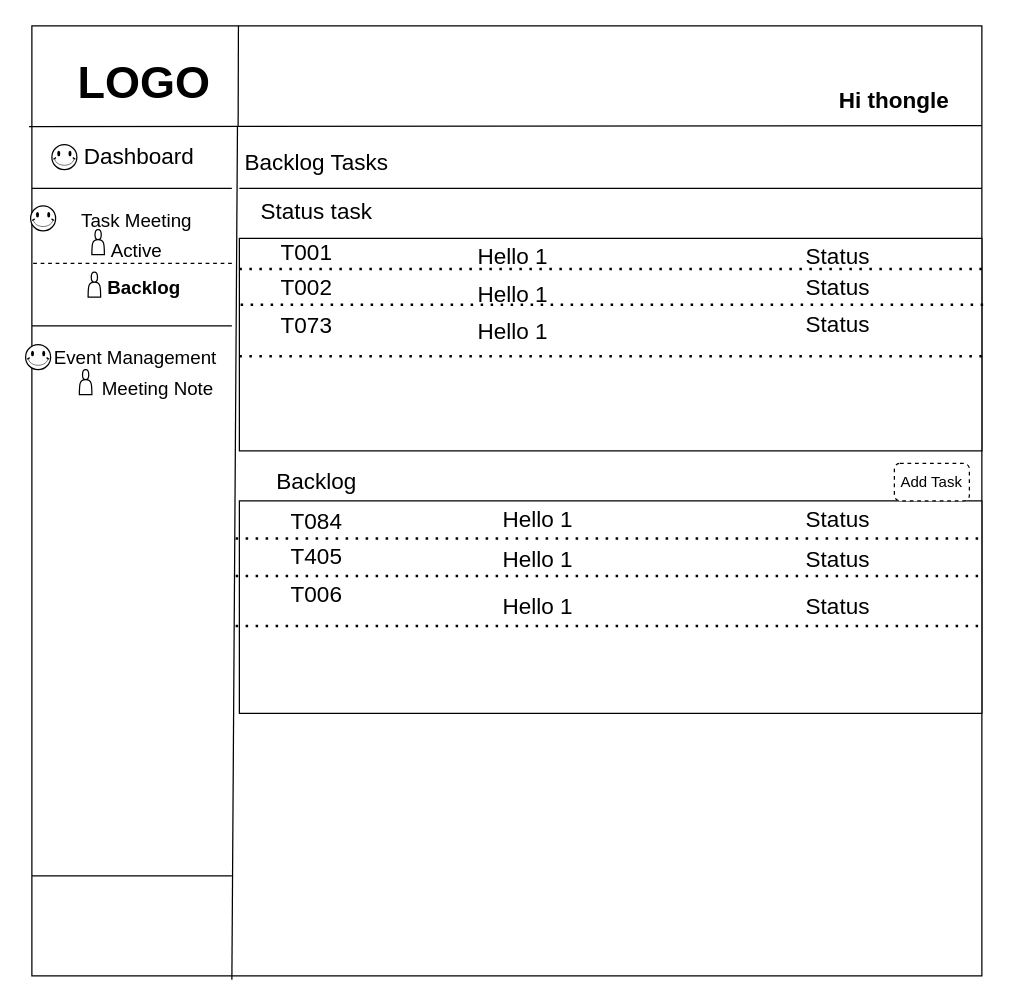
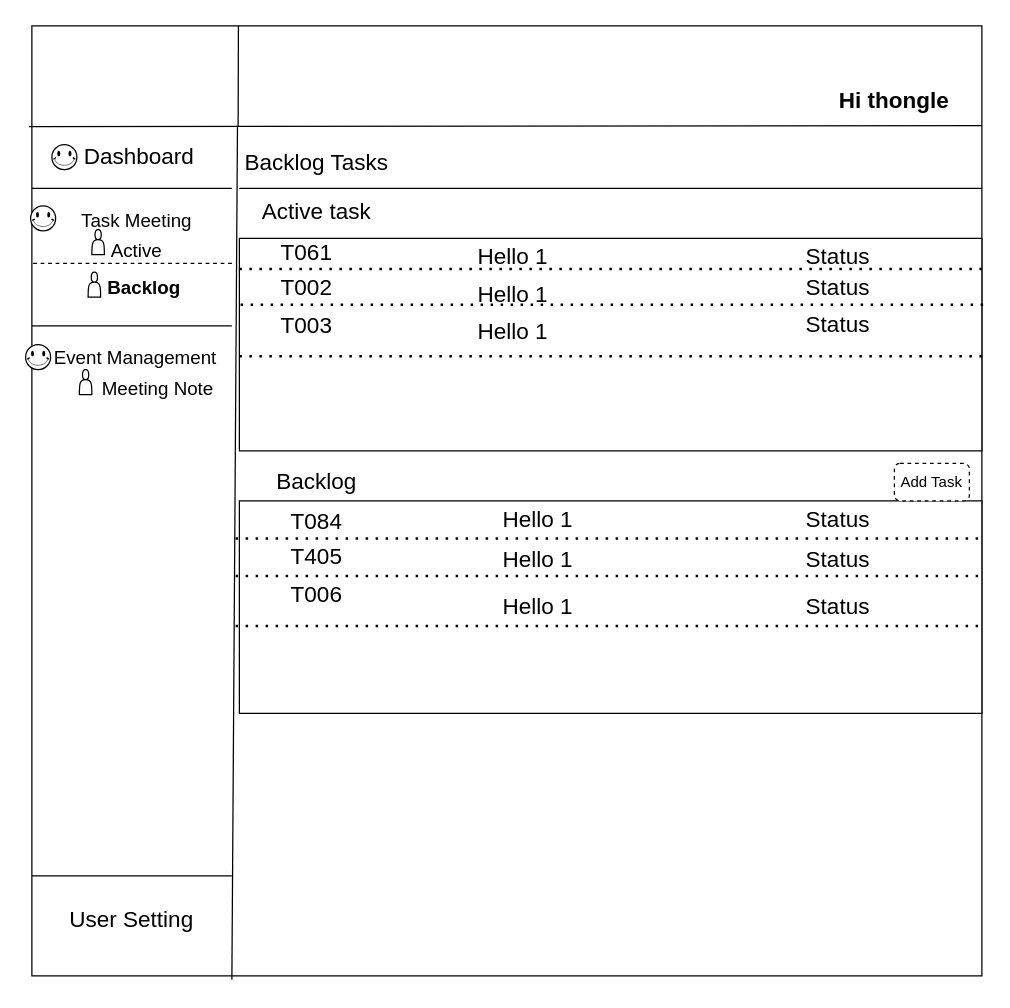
(144, 82) -> none
(317, 212) -> (317, 212)
(307, 253) -> (307, 253)
(307, 326) -> (307, 326)
none -> (132, 919)
